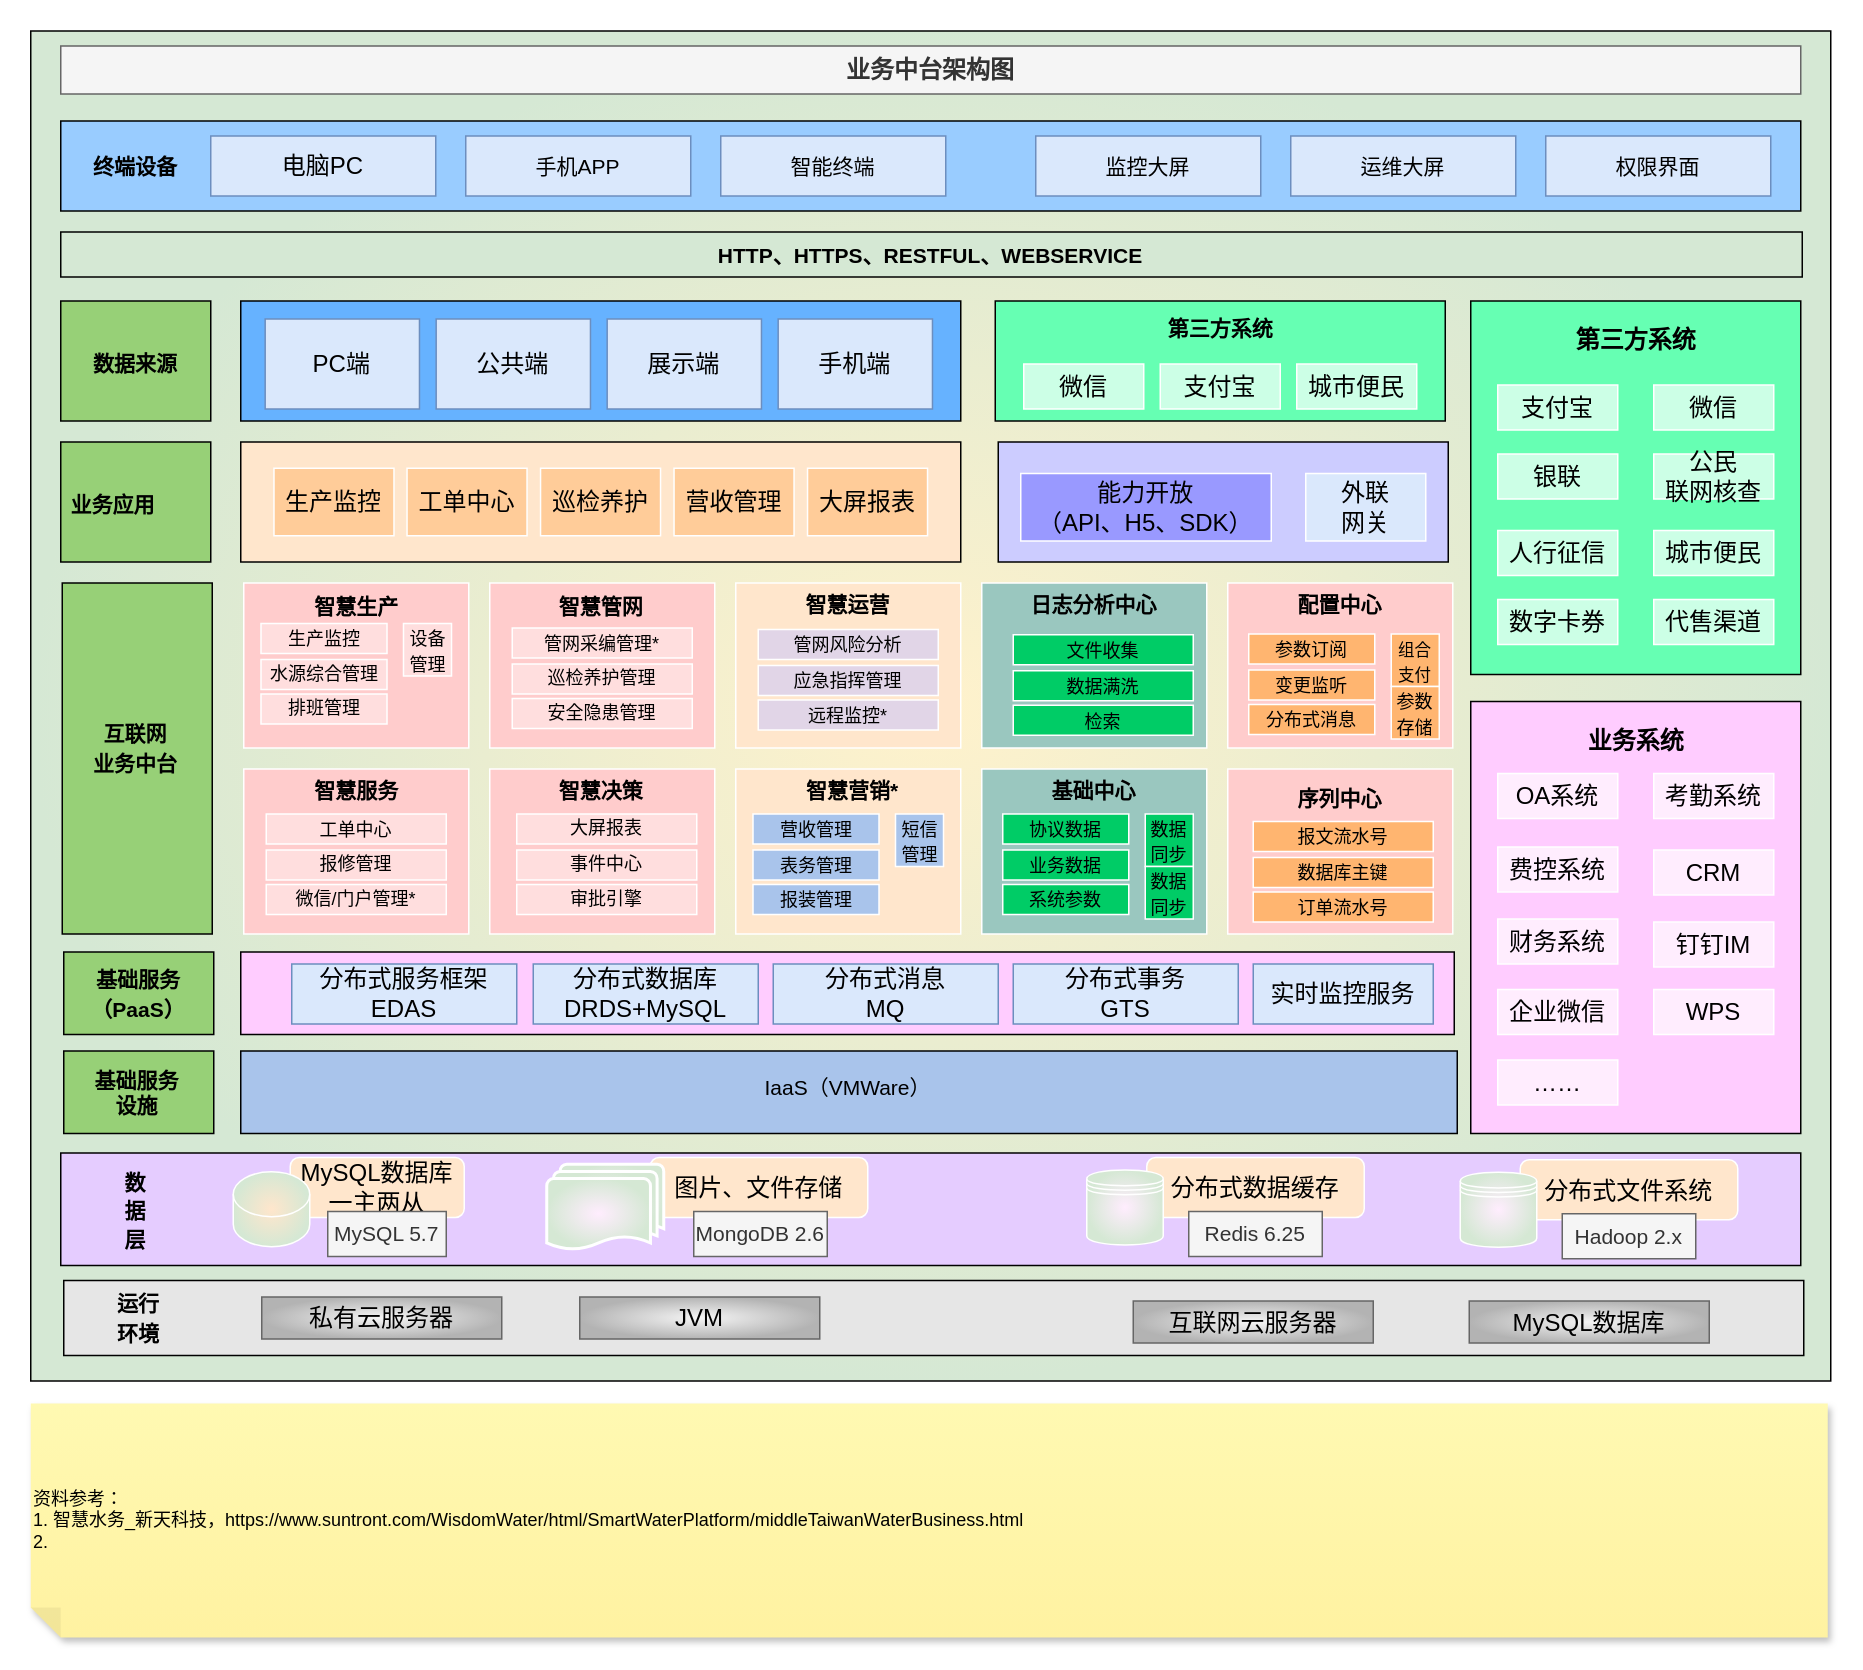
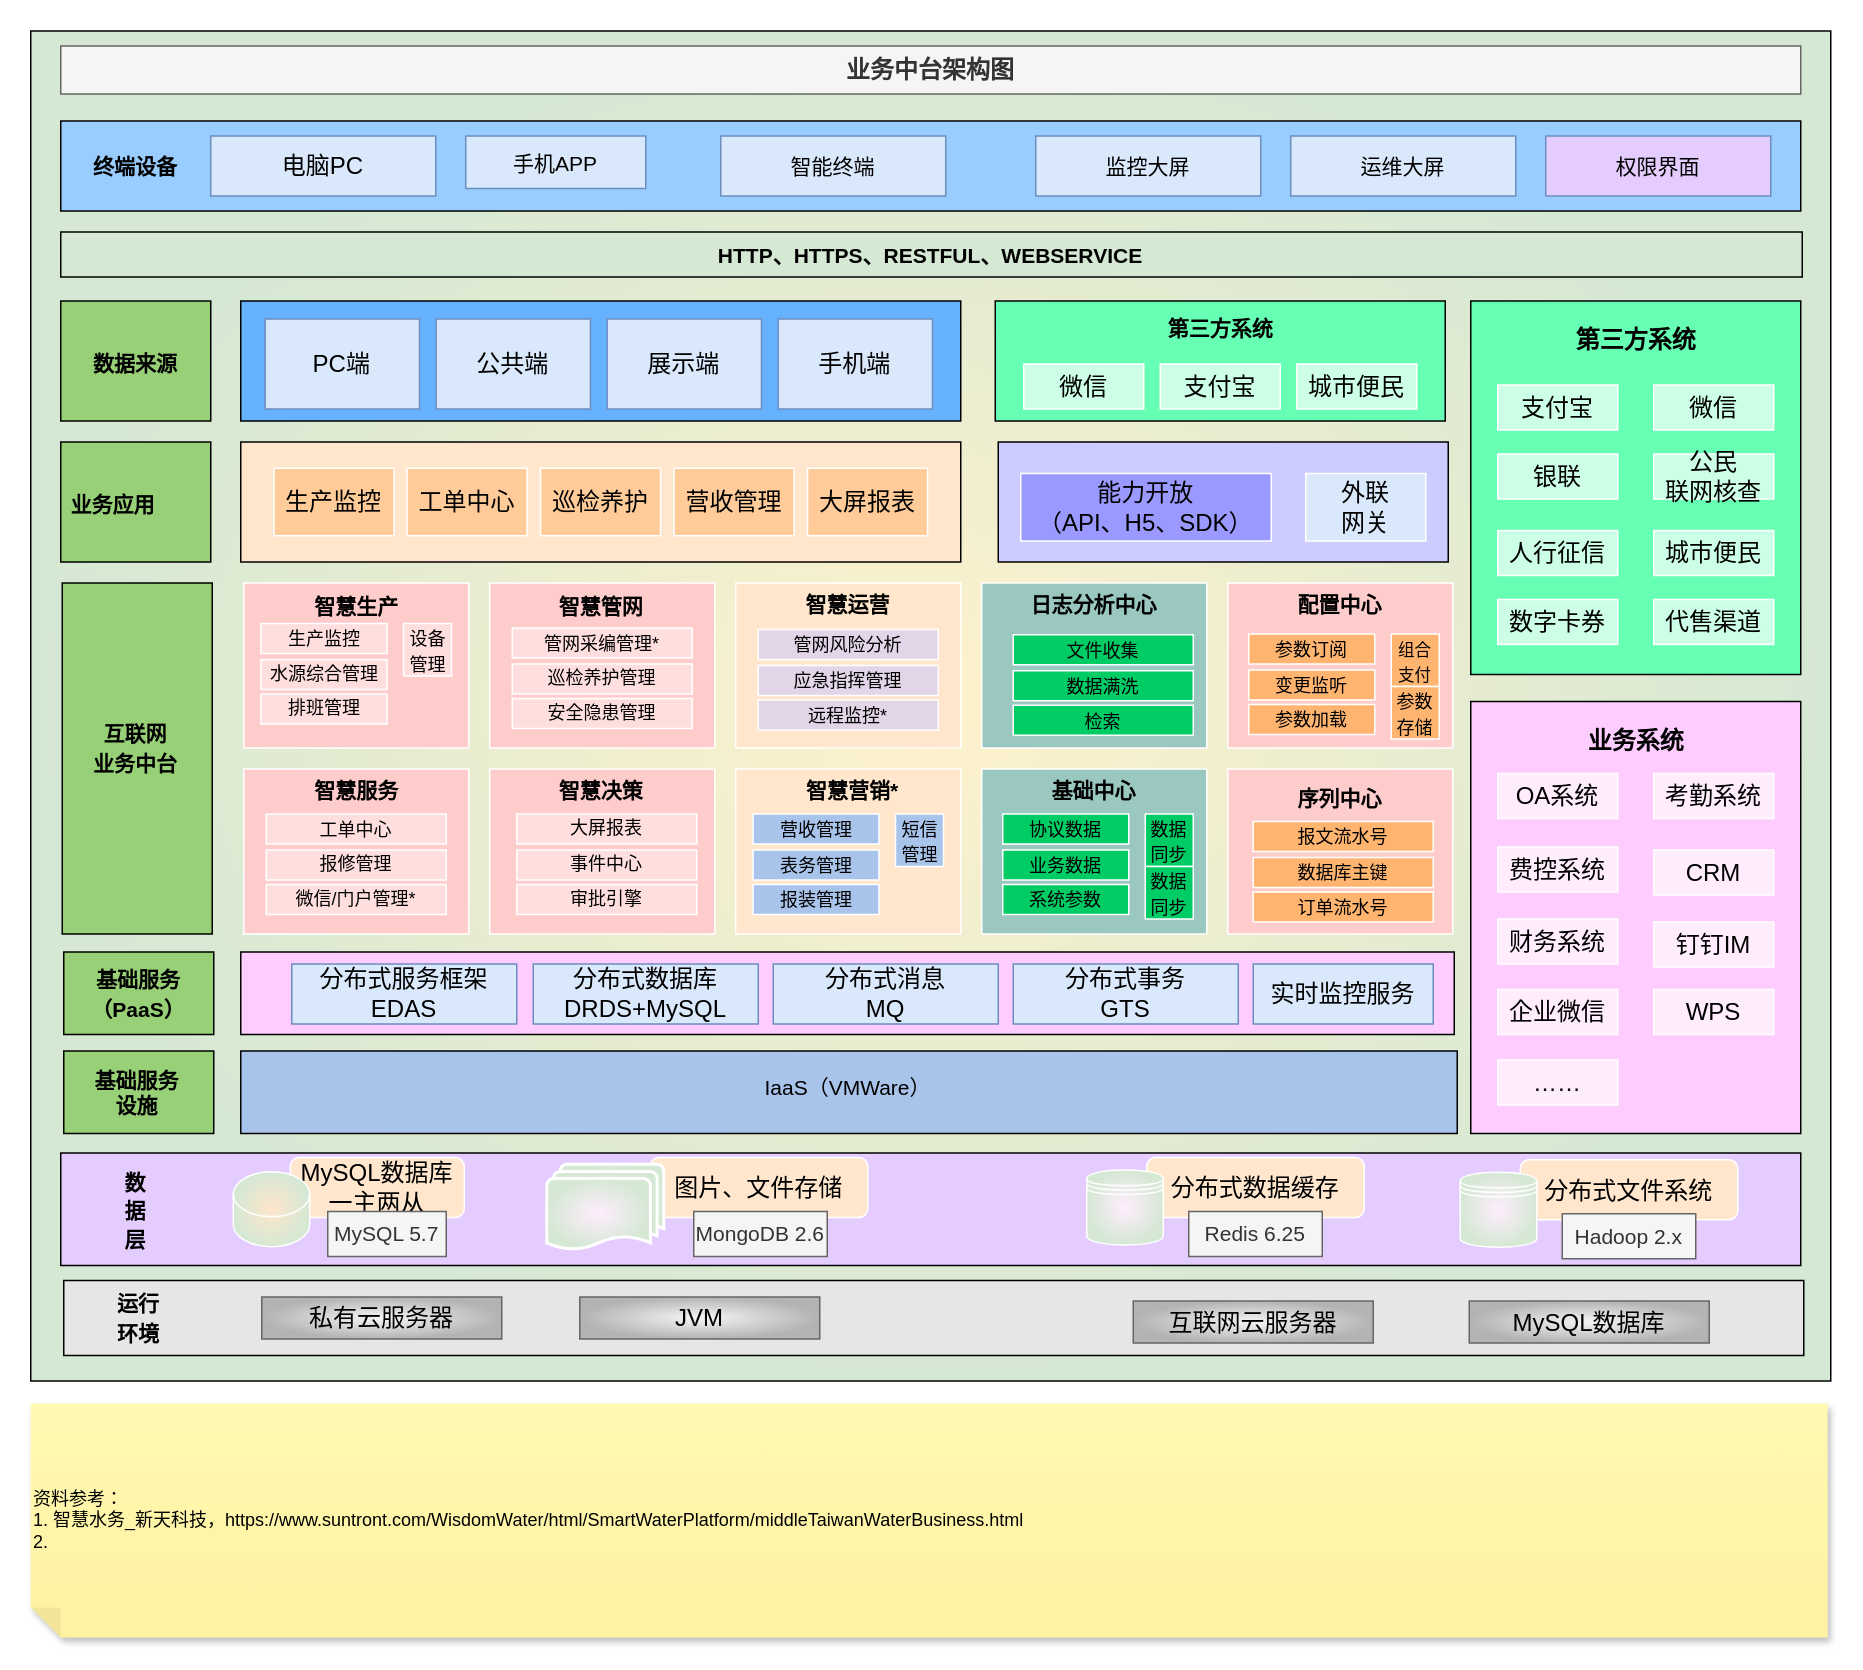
(578, 166) -> (556, 162)
(1658, 166) -> (1658, 166)
(1312, 719) -> (1312, 719)
